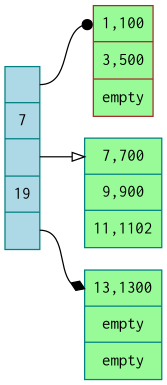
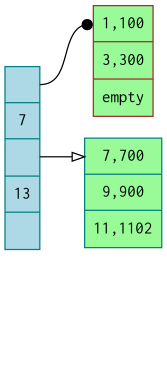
(123, 60) -> (123, 60)
(22, 194) -> (22, 194)
(123, 325) -> none
